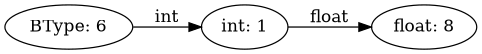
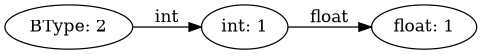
(69, 27) -> (69, 27)
(424, 27) -> (424, 27)
